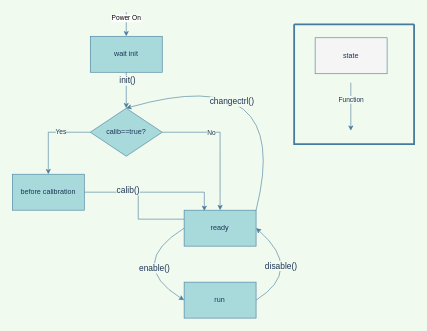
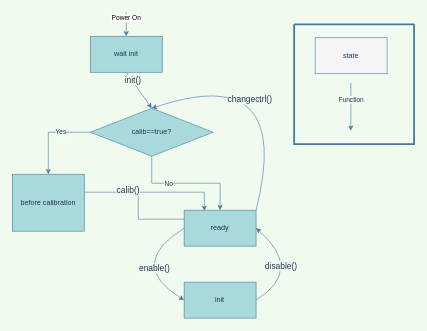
(126, 132) -> (152, 132)
(48, 192) -> (48, 203)
(220, 300) -> (220, 300)
